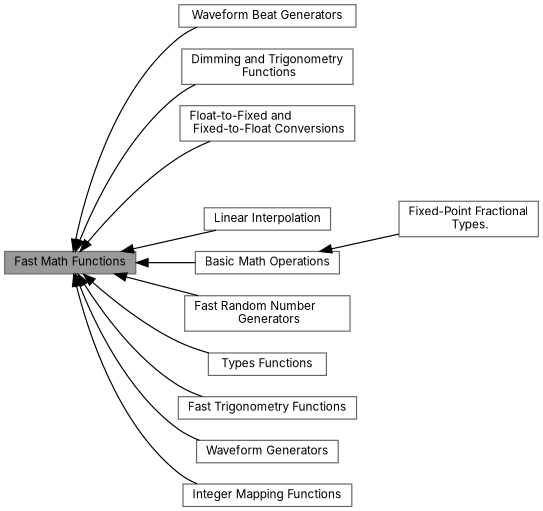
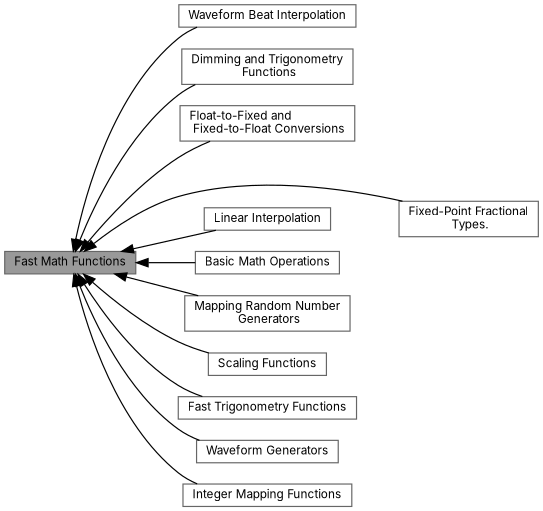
(267, 16) -> (267, 16)
(365, 241) -> (242, 186)
(267, 313) -> (267, 313)
(267, 364) -> (267, 364)
